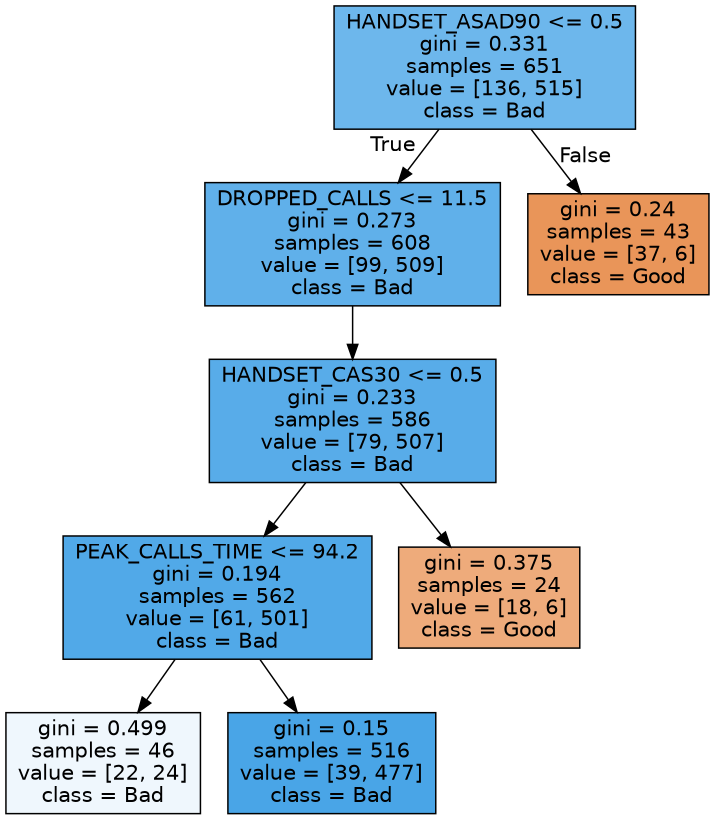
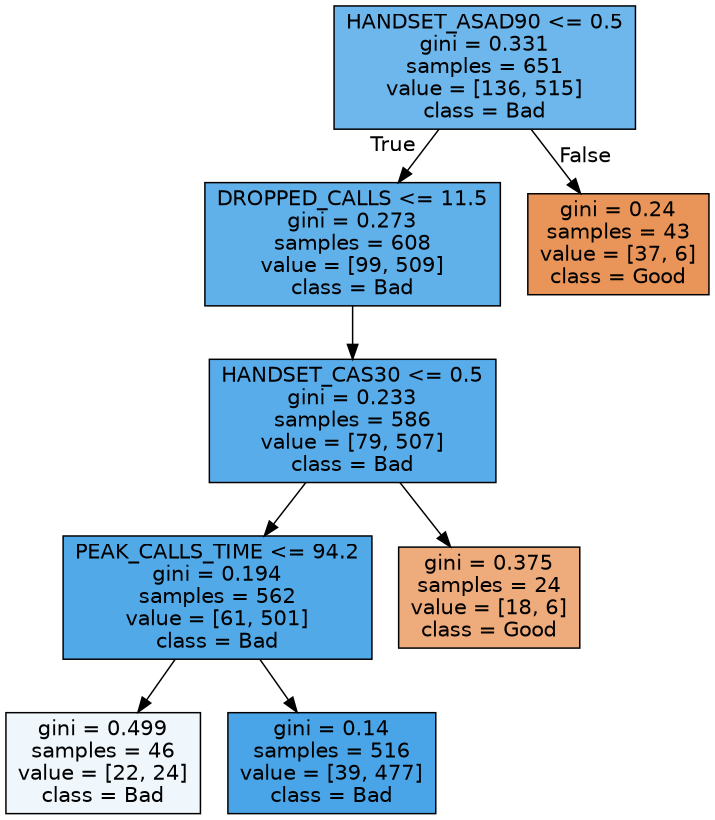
(332, 763) -> (332, 763)
